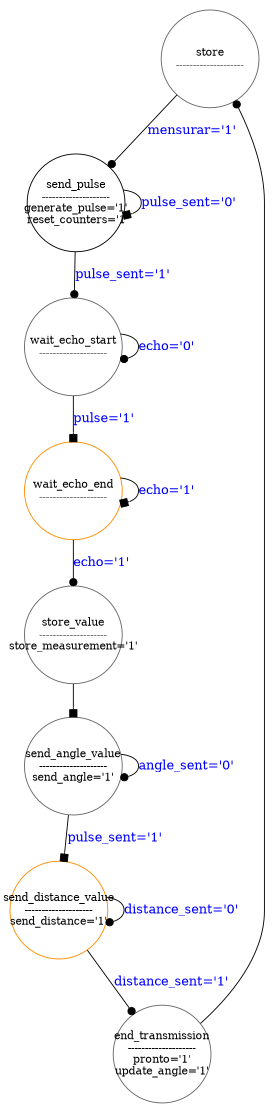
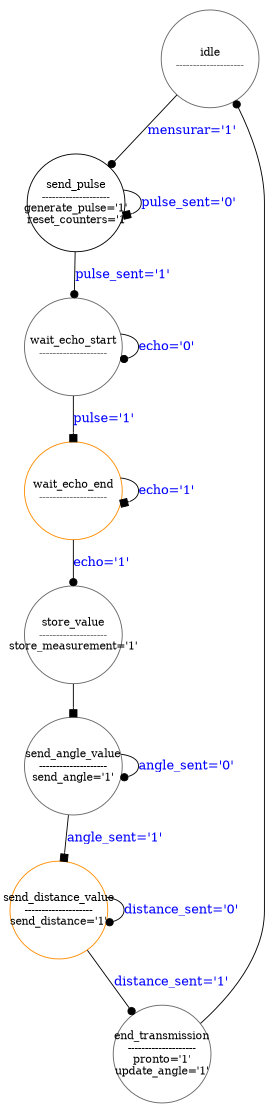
(210, 59) -> (210, 59)
(115, 838) -> (115, 838)
